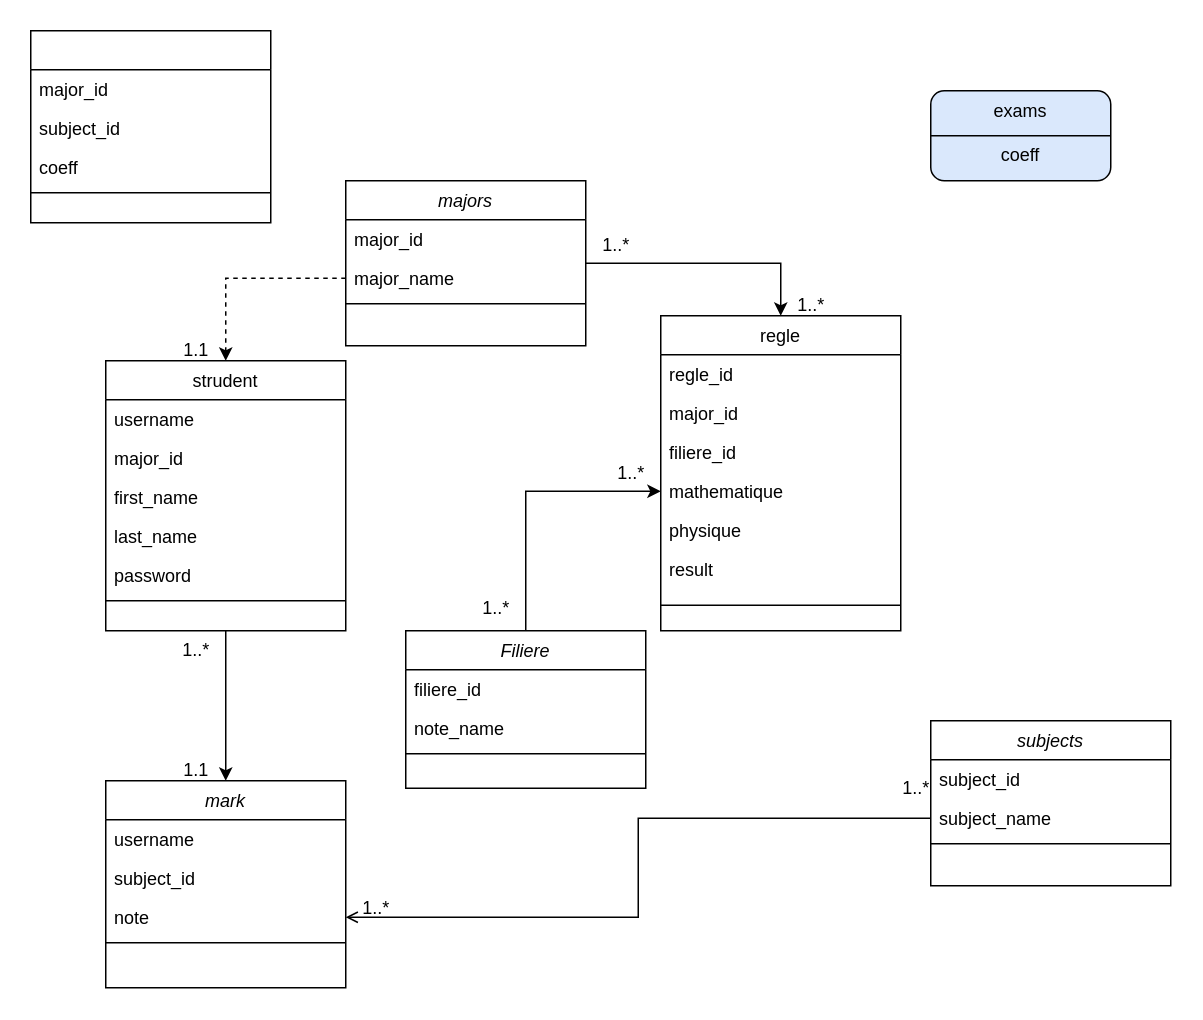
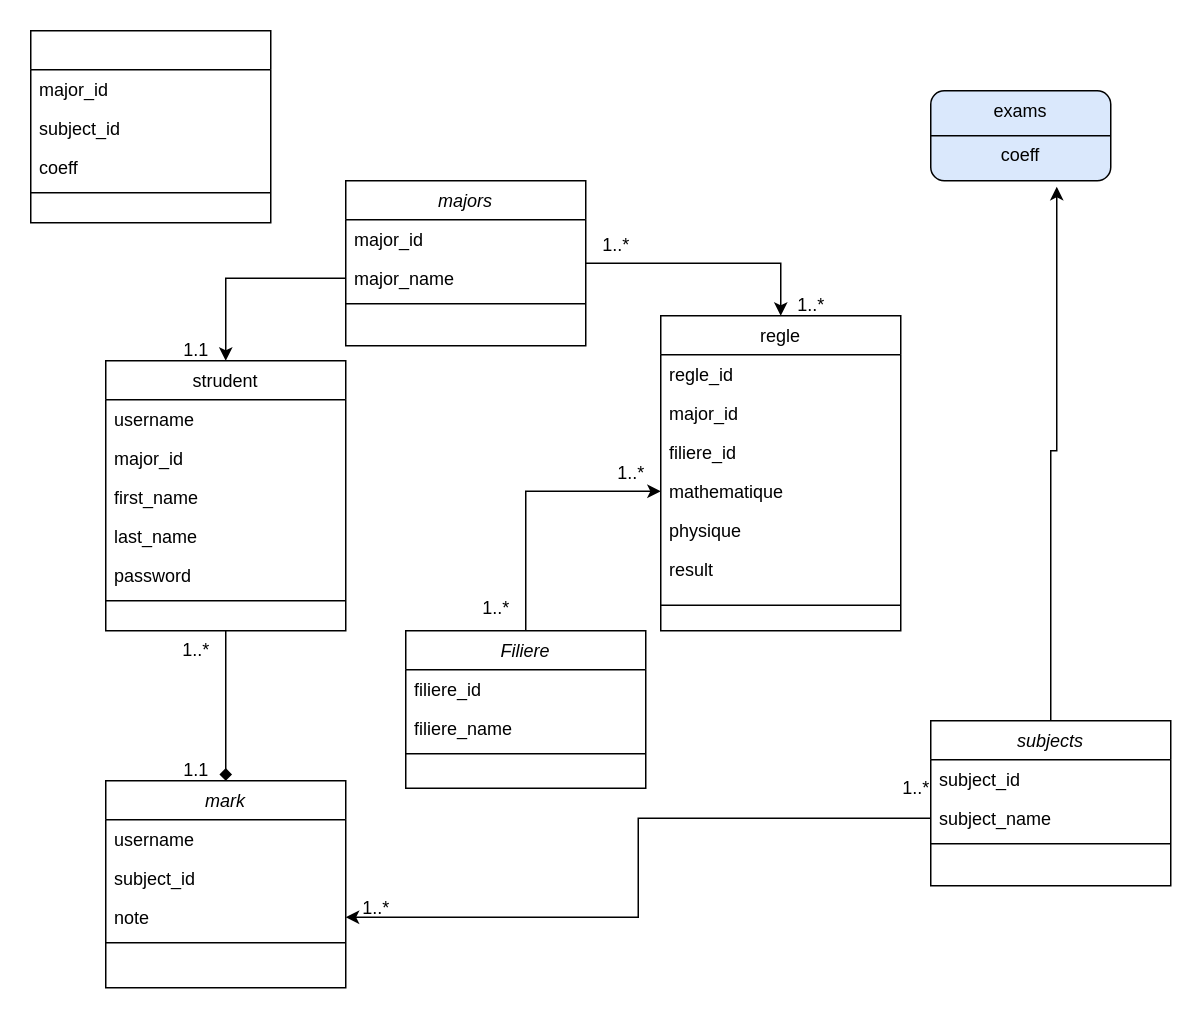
(250, 278) -> (250, 278)
none -> (1051, 456)
(459, 729) -> (467, 729)
(226, 769) -> (226, 768)
(354, 917) -> (357, 917)
